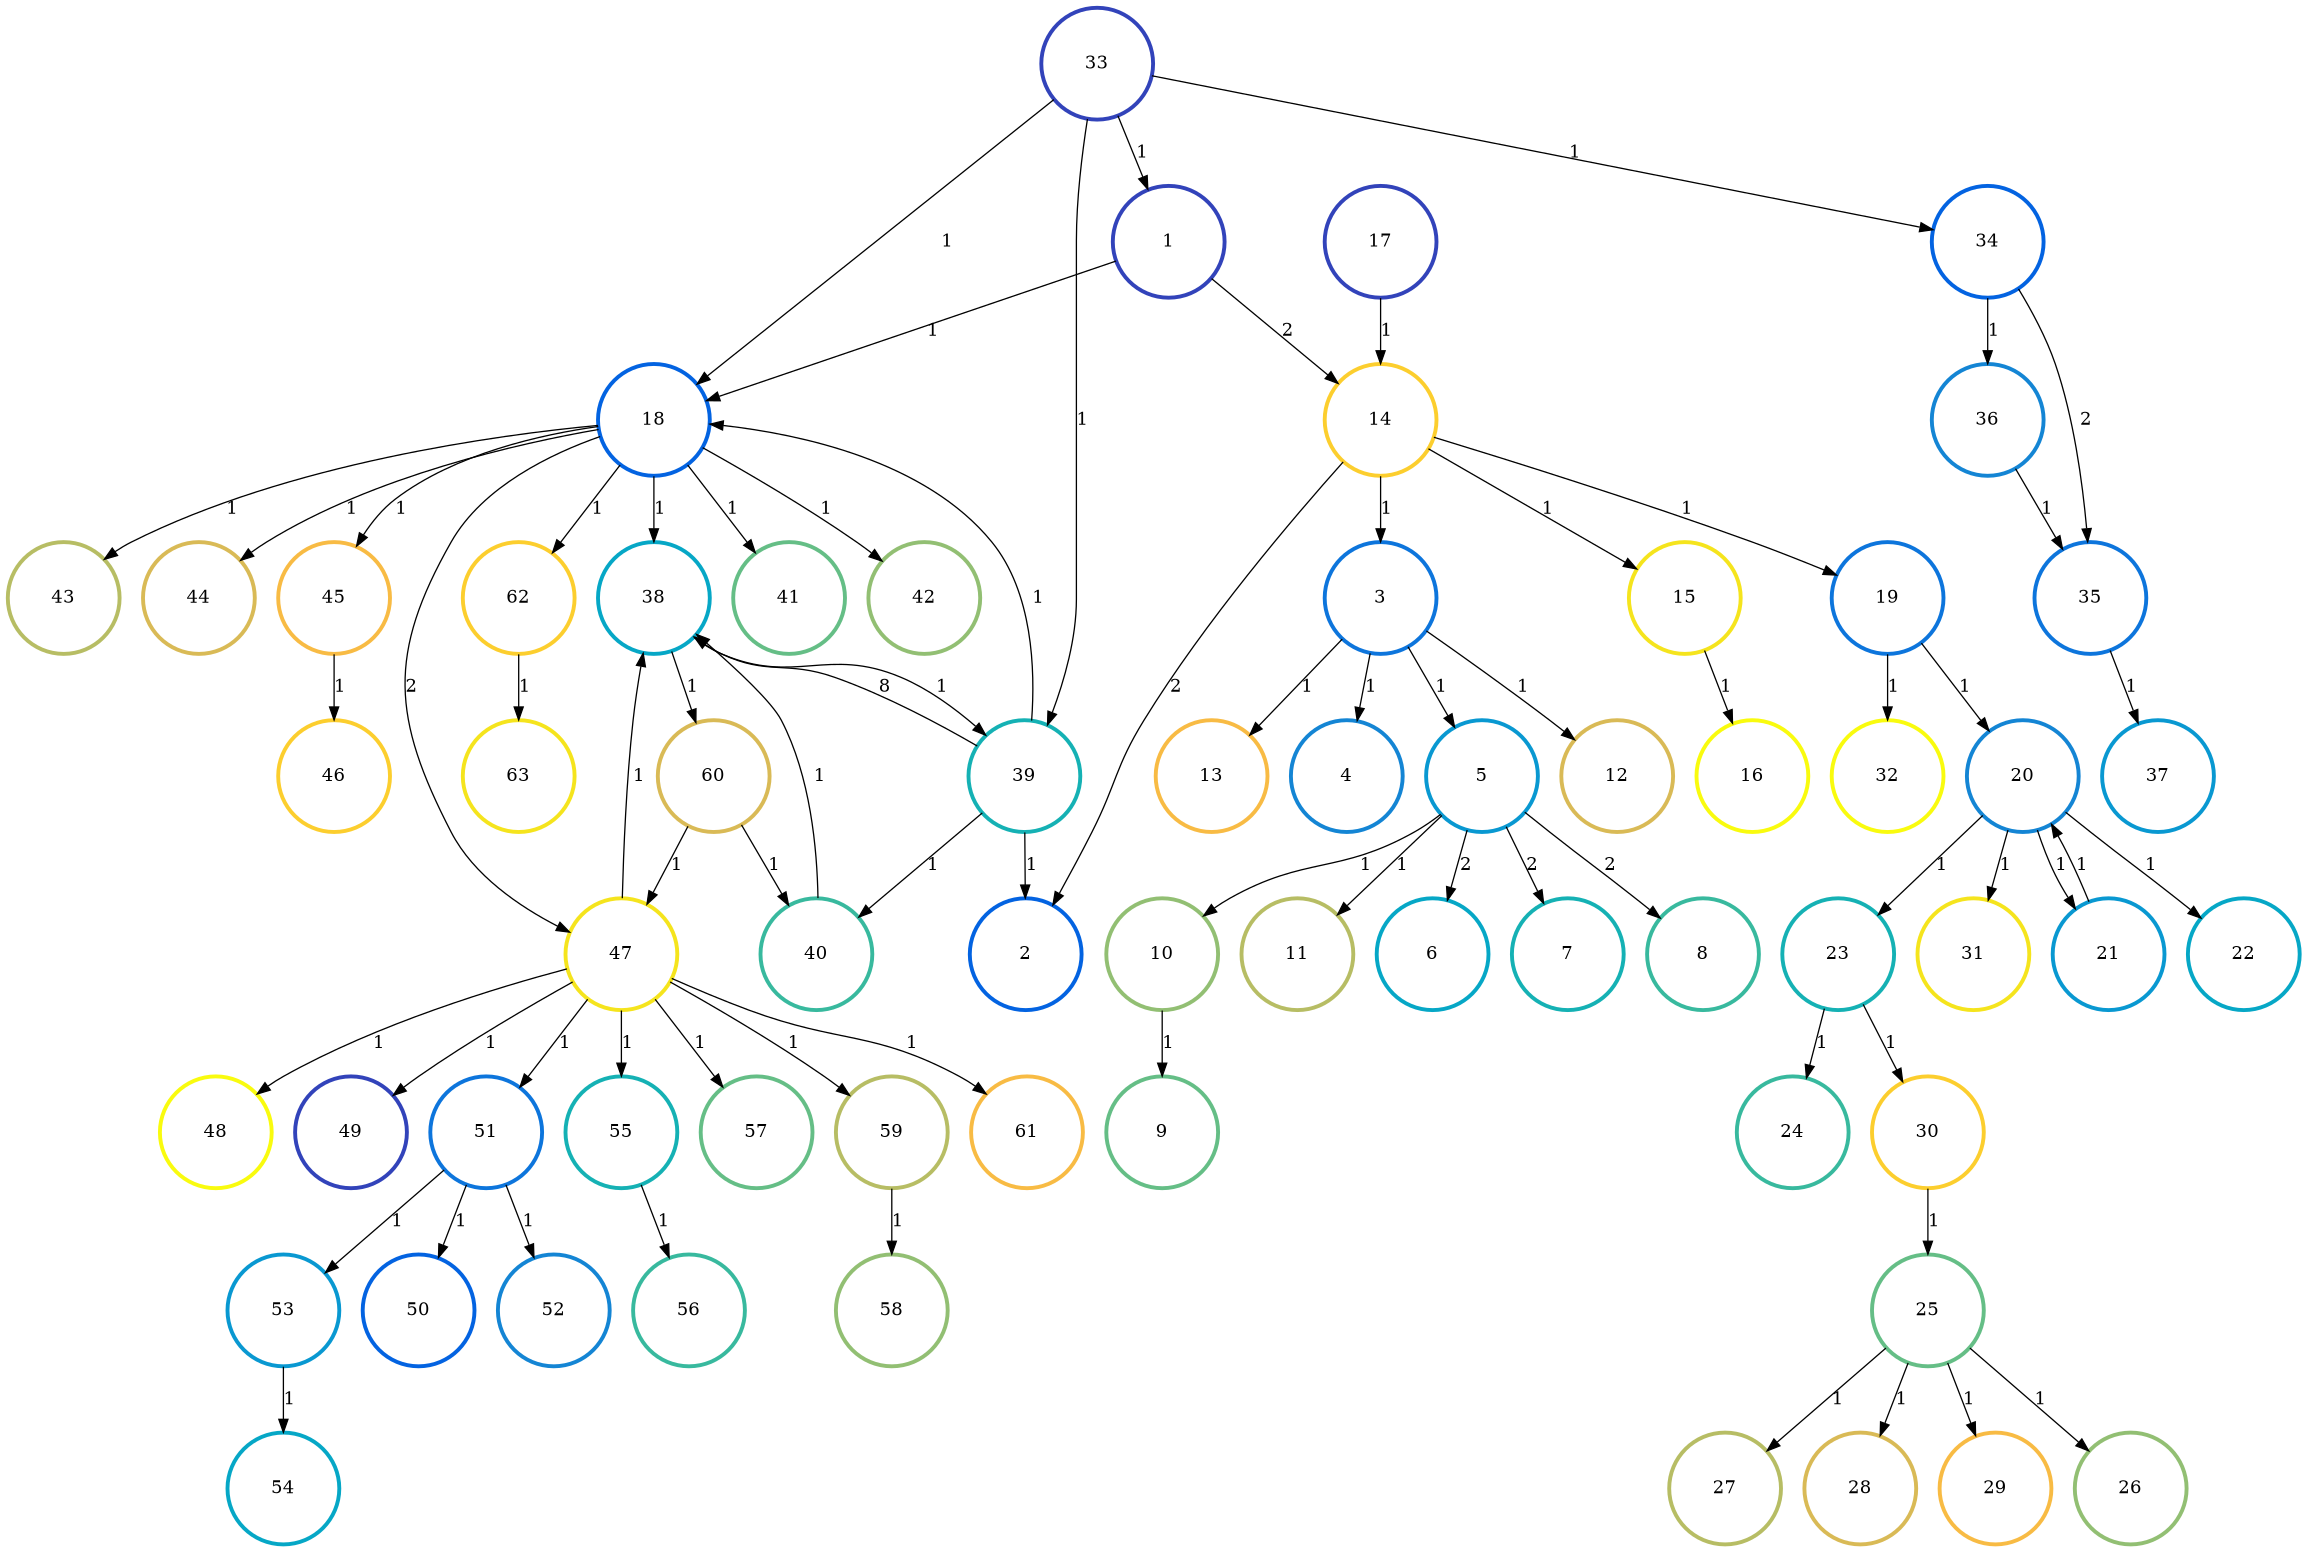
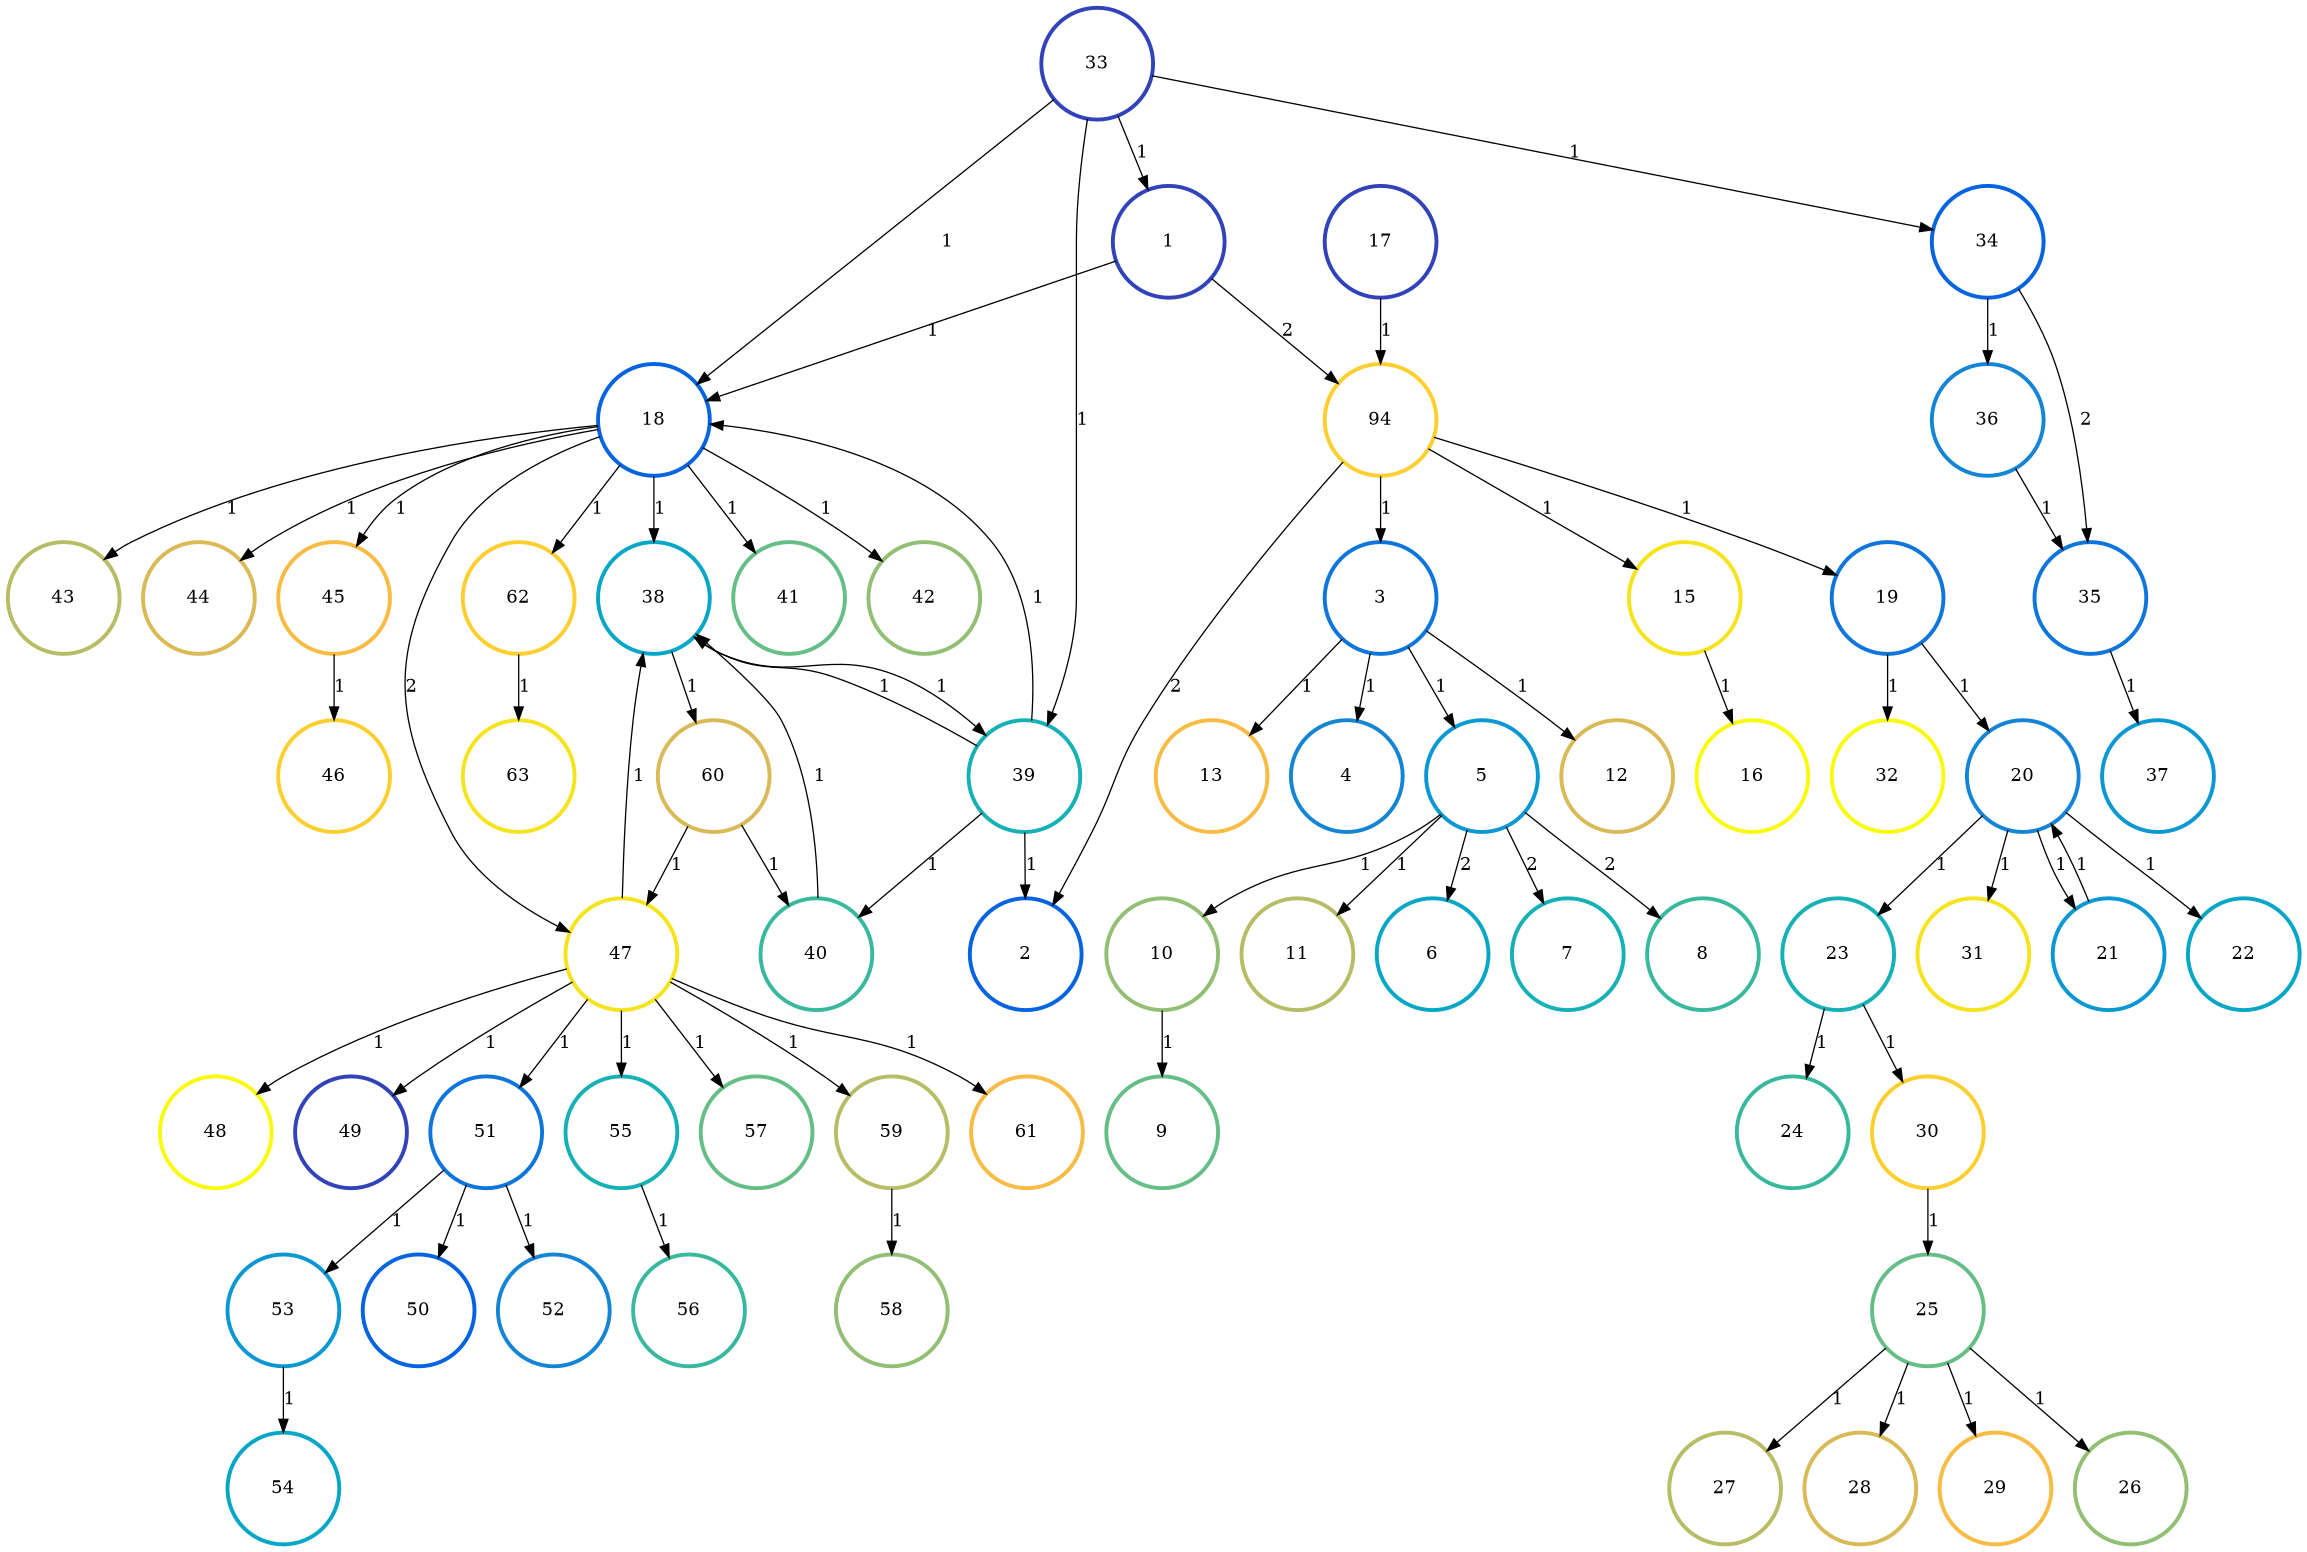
(1381, 420) -> (1381, 420)
(885, 687) -> (885, 687)
